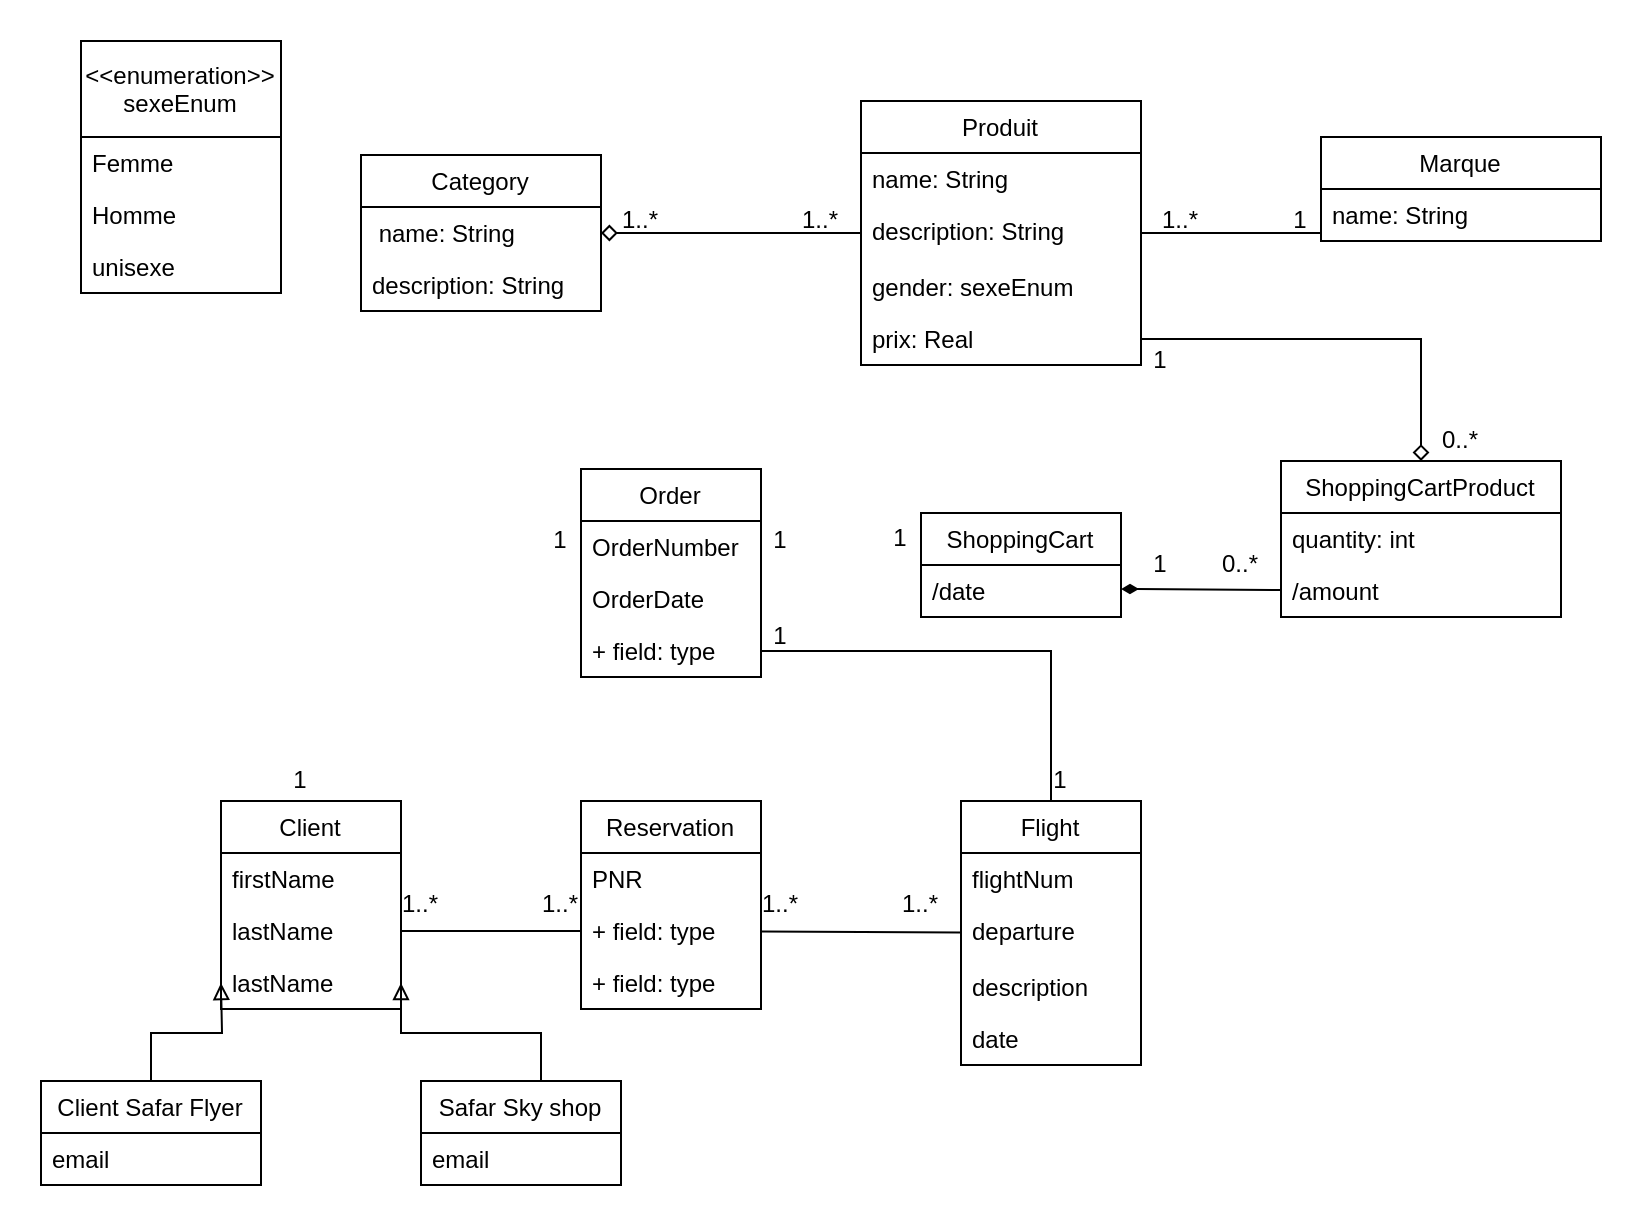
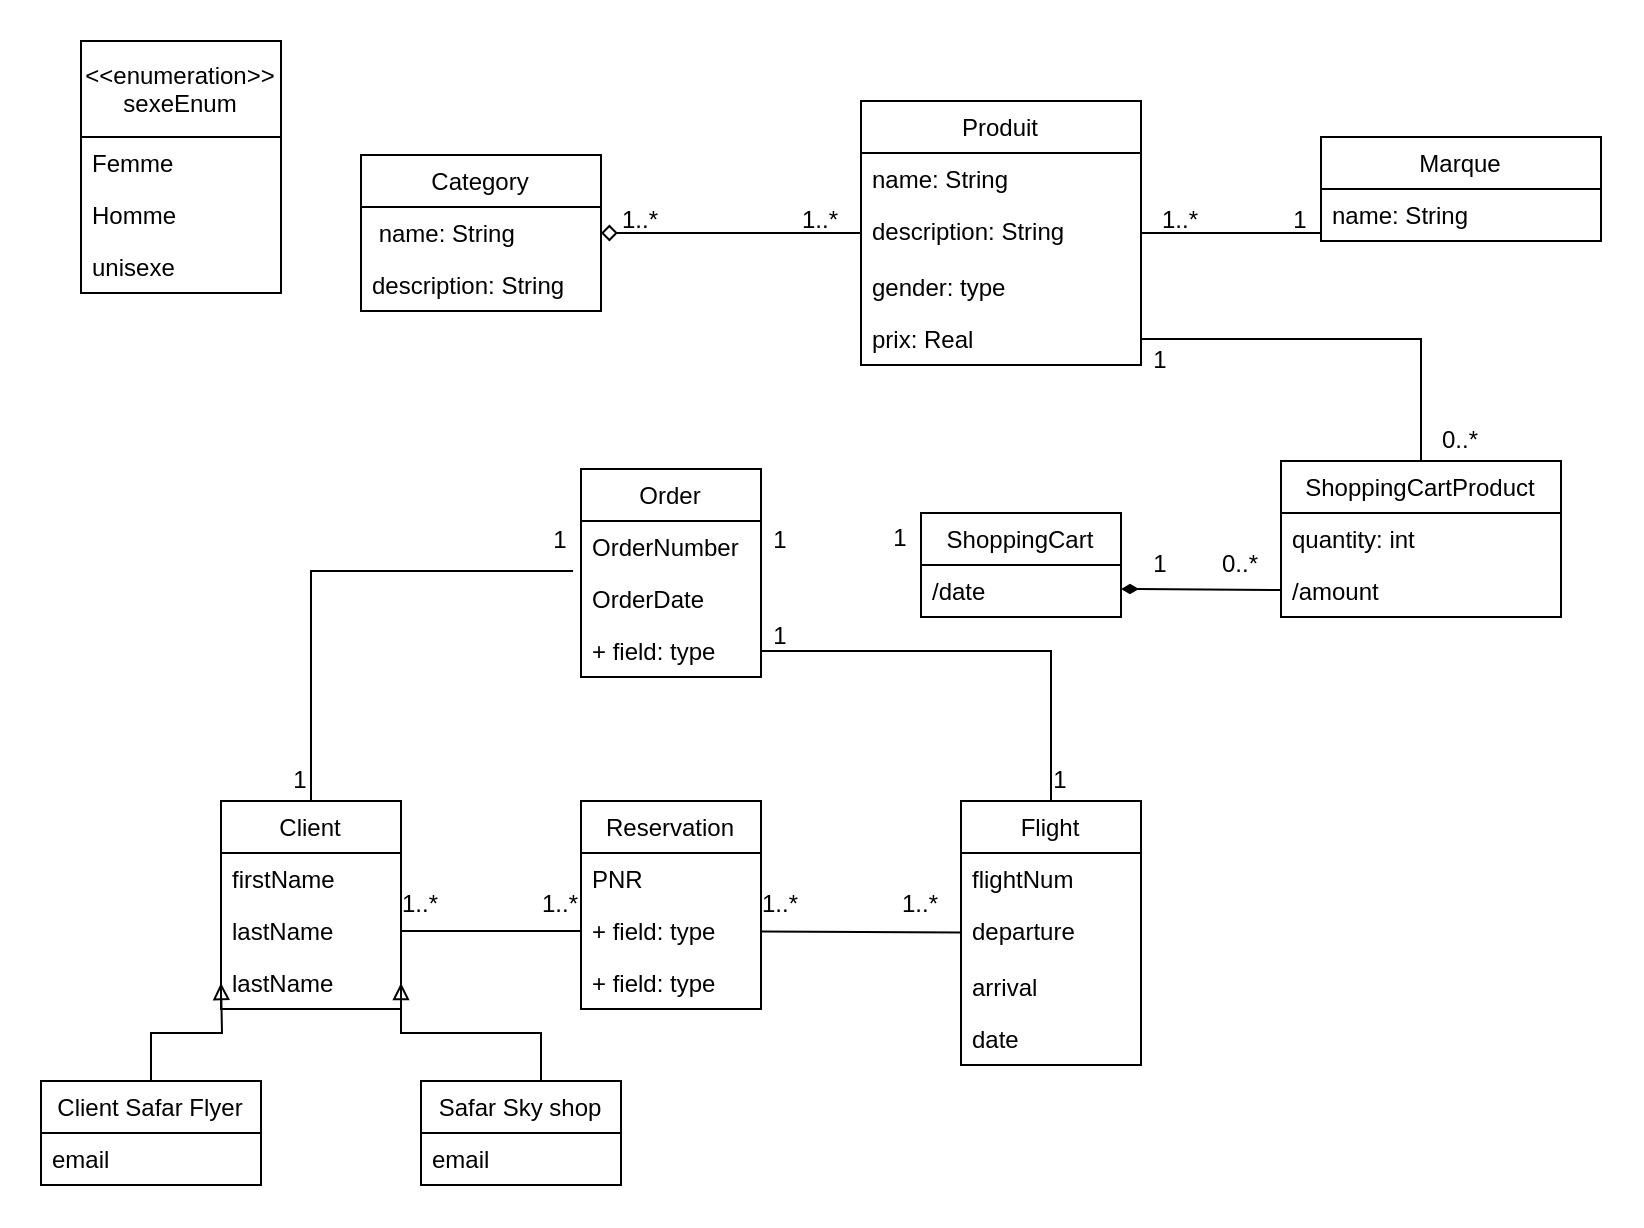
(973, 288) -> (946, 288)
(1421, 445) -> (1421, 451)
none -> (328, 571)
(1040, 988) -> (1013, 988)
